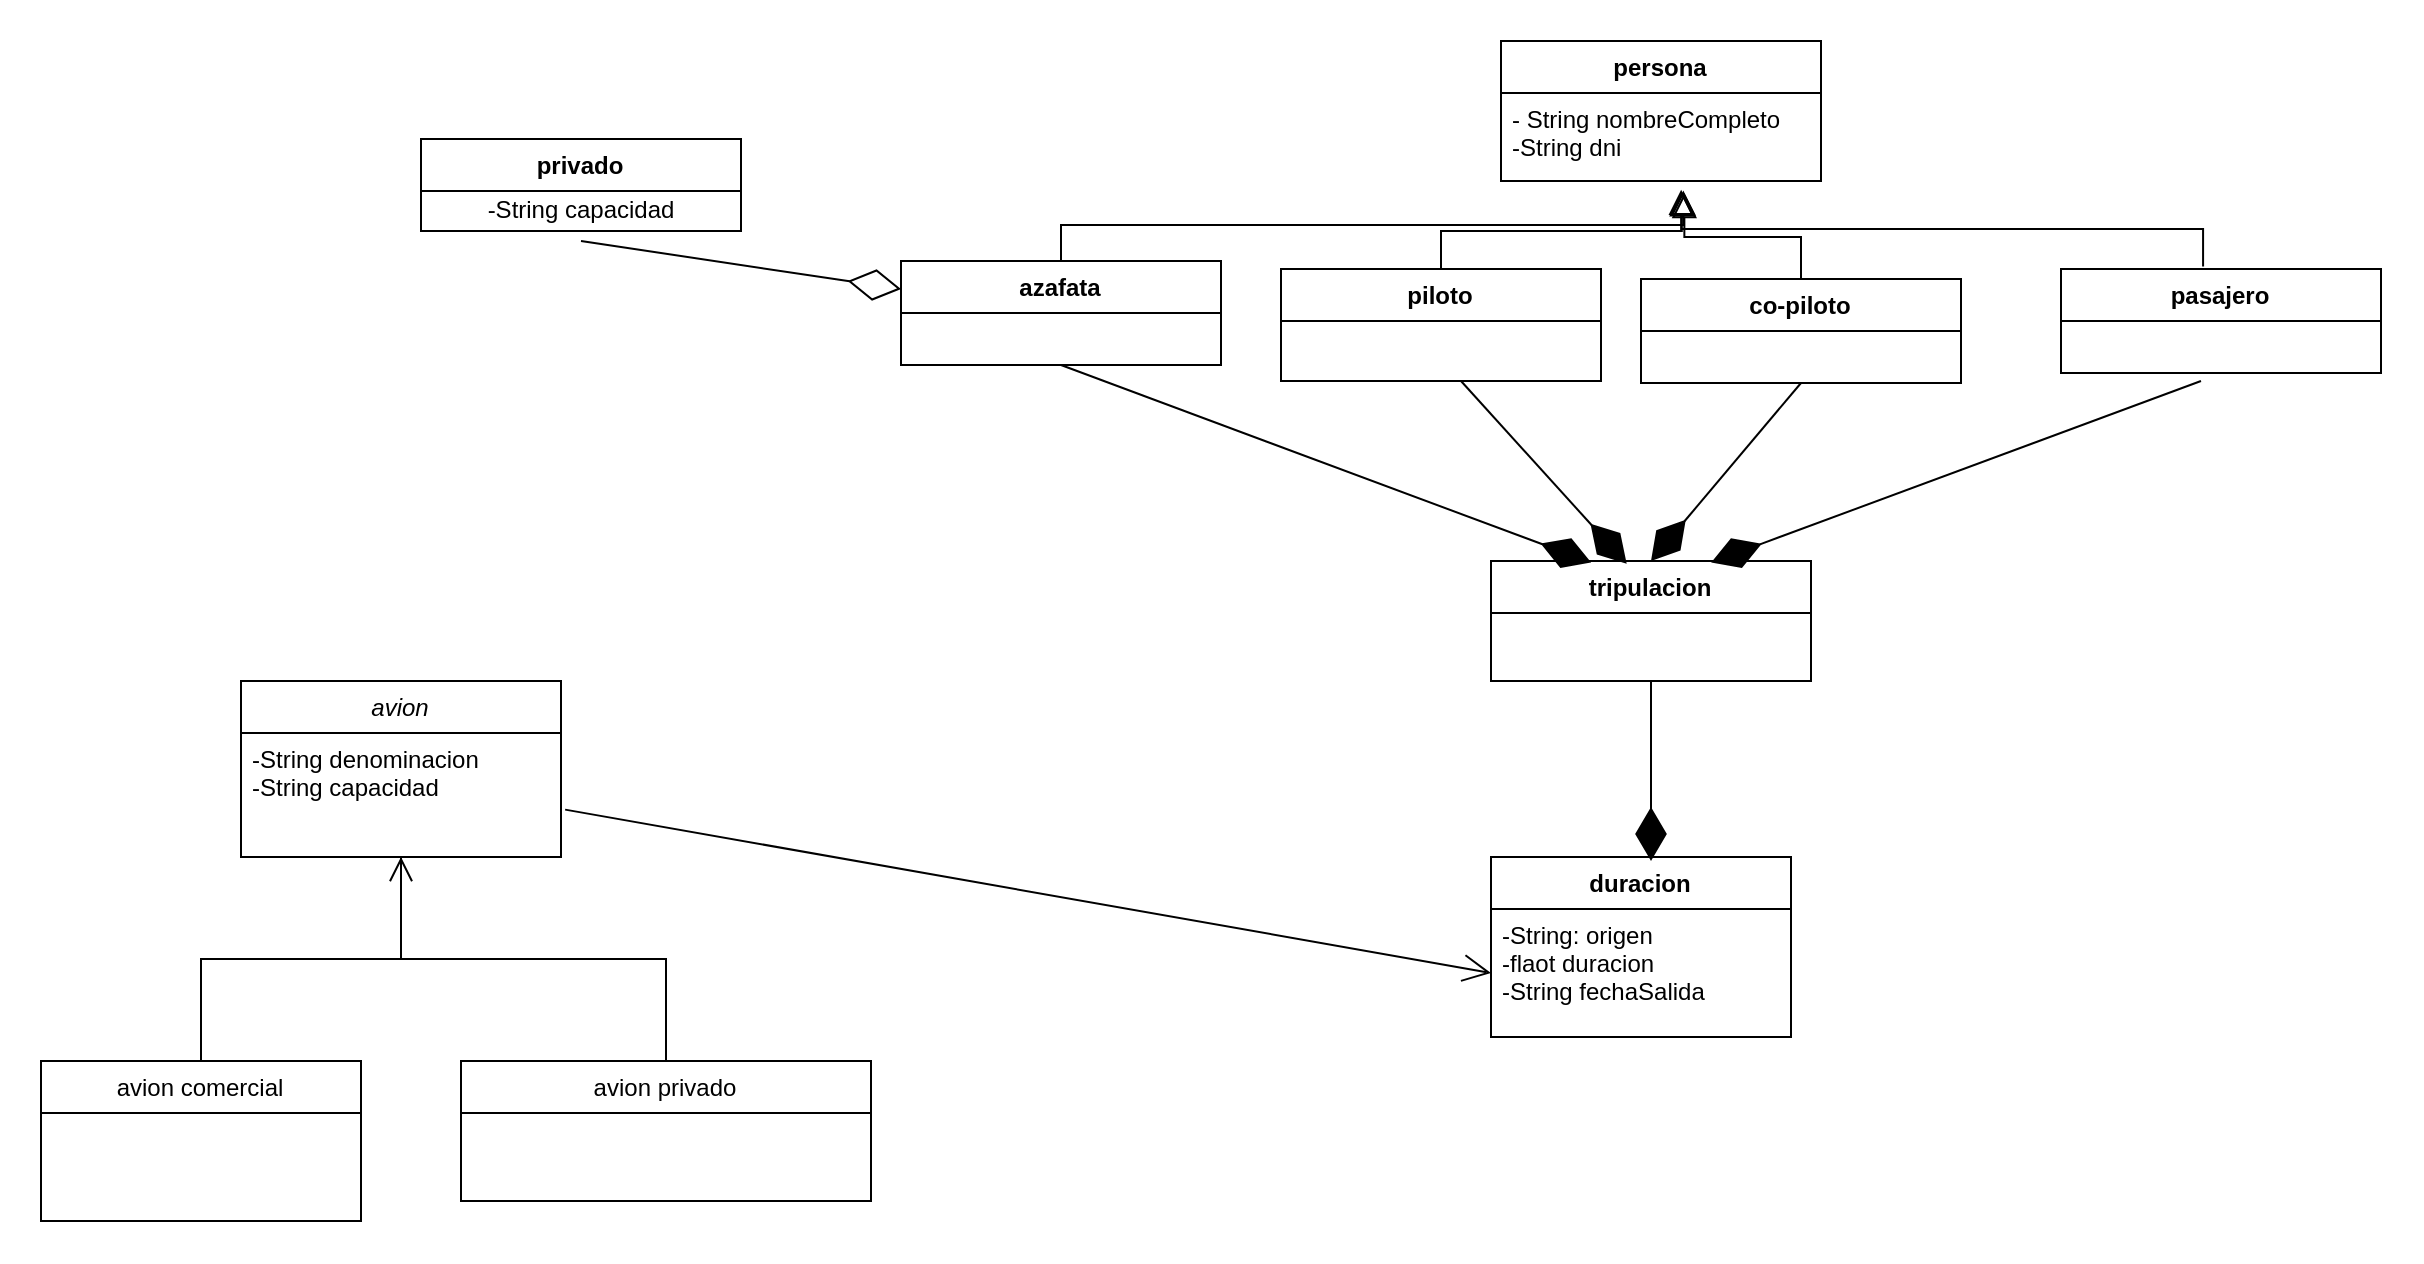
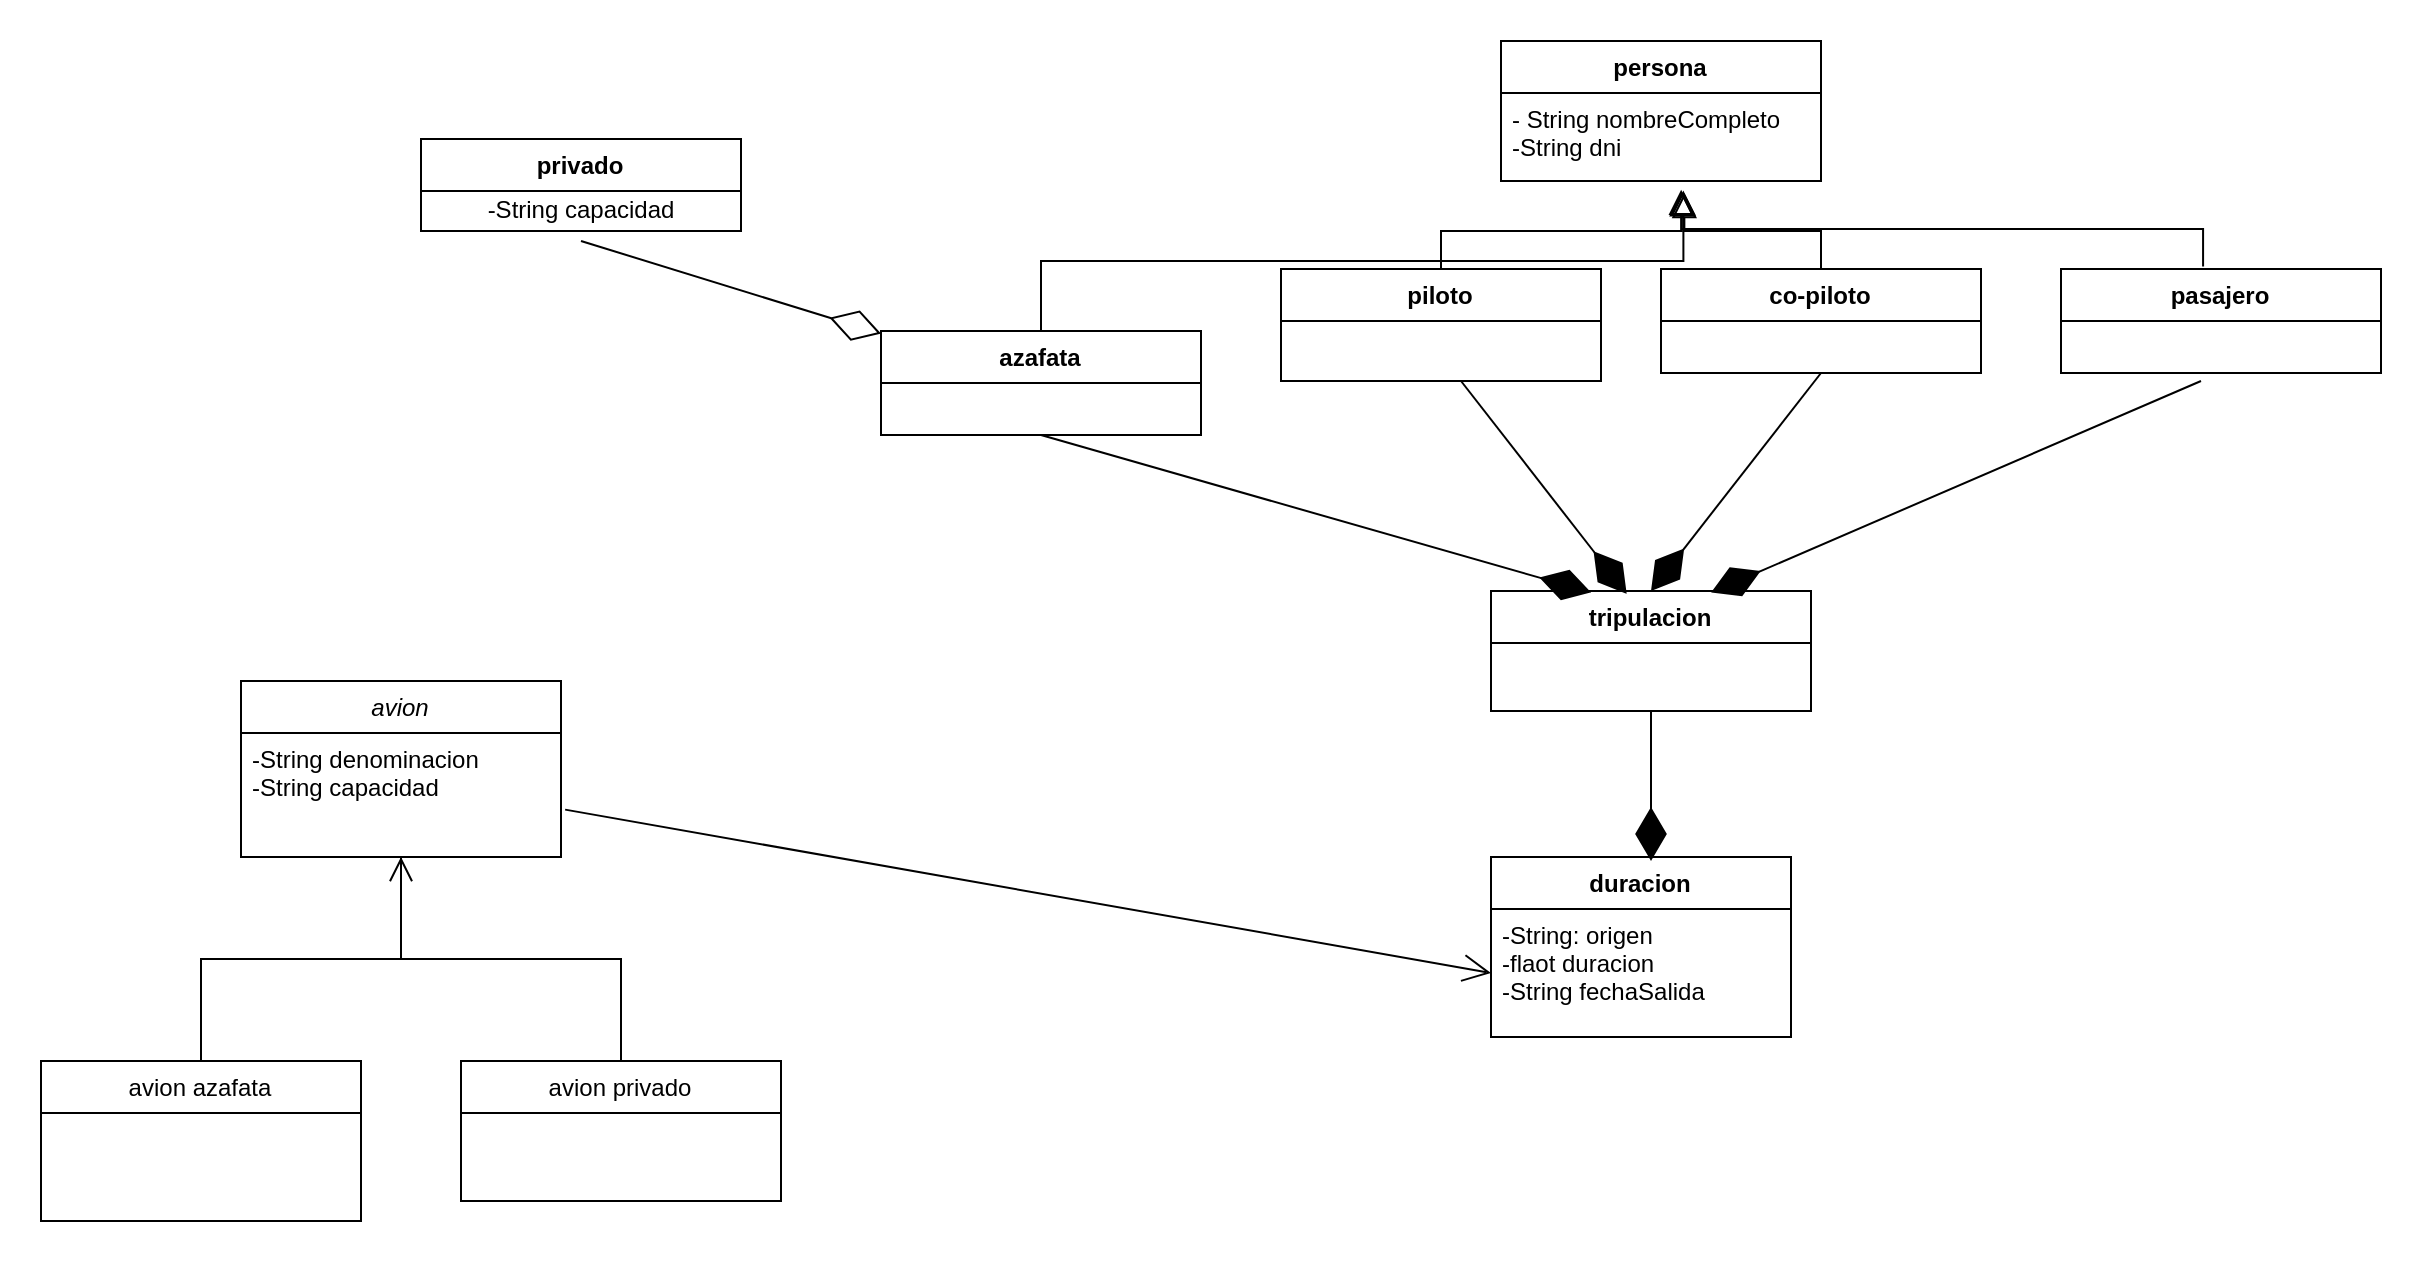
(1061, 313) -> (1041, 383)
(1801, 331) -> (1821, 321)
(1651, 621) -> (1651, 651)
(200, 1088) -> (200, 1088)
(666, 1131) -> (621, 1131)
